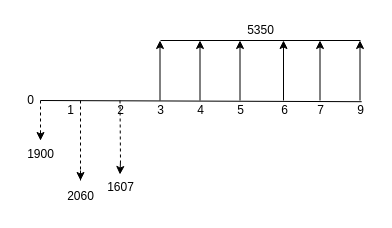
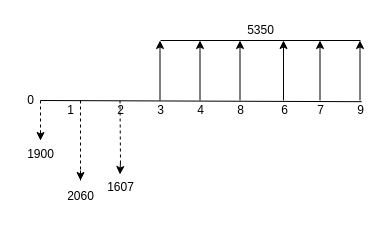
(241, 111) -> (241, 111)
